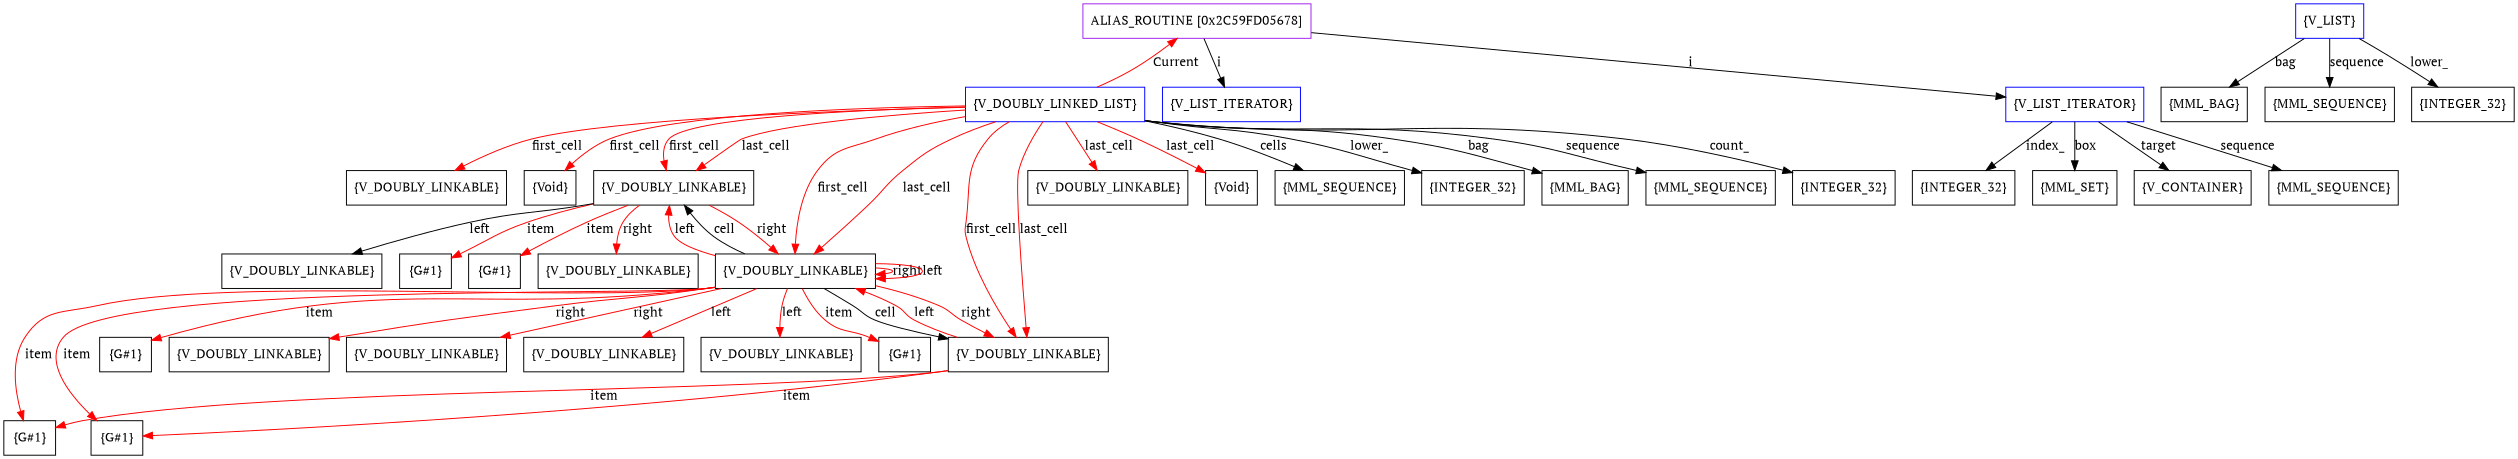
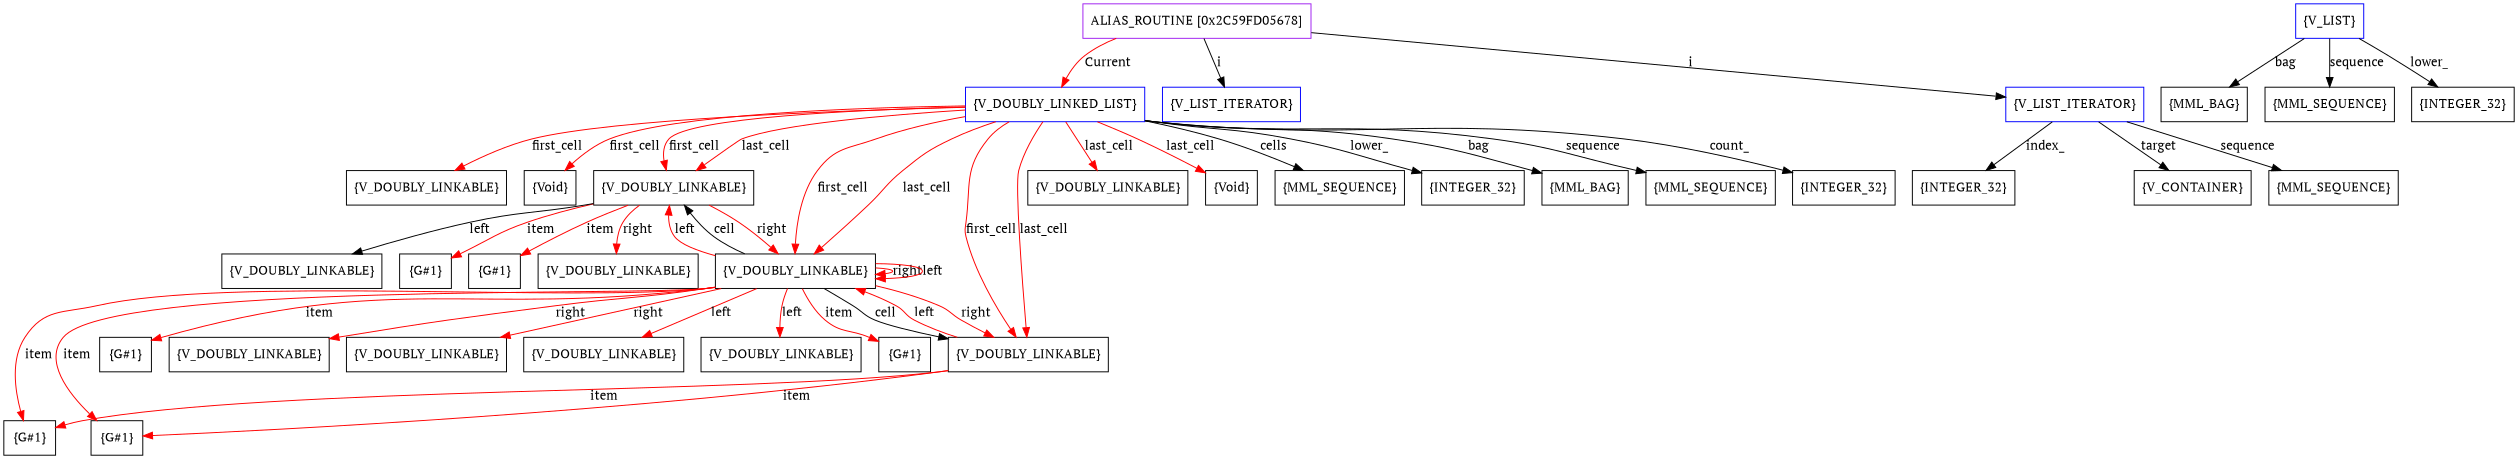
(1135, 68) -> (1087, 54)
(2075, 188) -> none
